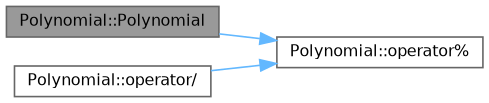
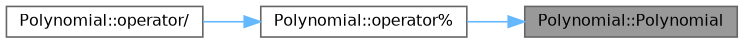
(239, 36) -> (487, 22)
